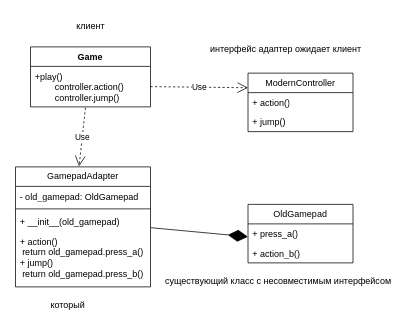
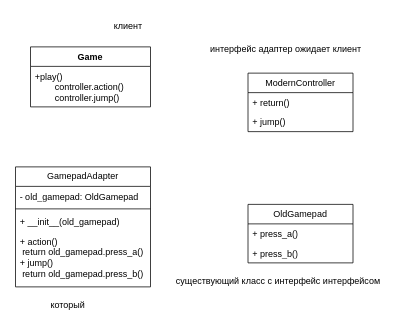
(90, 27) -> (128, 27)
(217, 87) -> none
(275, 103) -> (276, 103)
(82, 136) -> none
(189, 231) -> none
(280, 254) -> (279, 254)
(278, 282) -> (278, 282)
